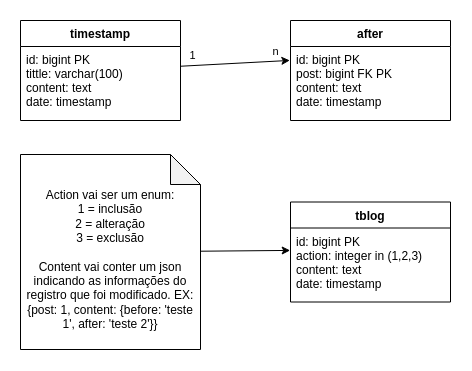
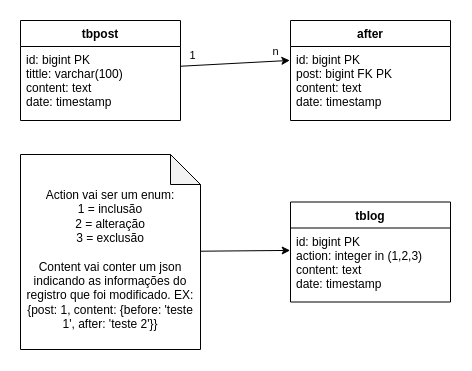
(100, 34) -> (100, 34)
